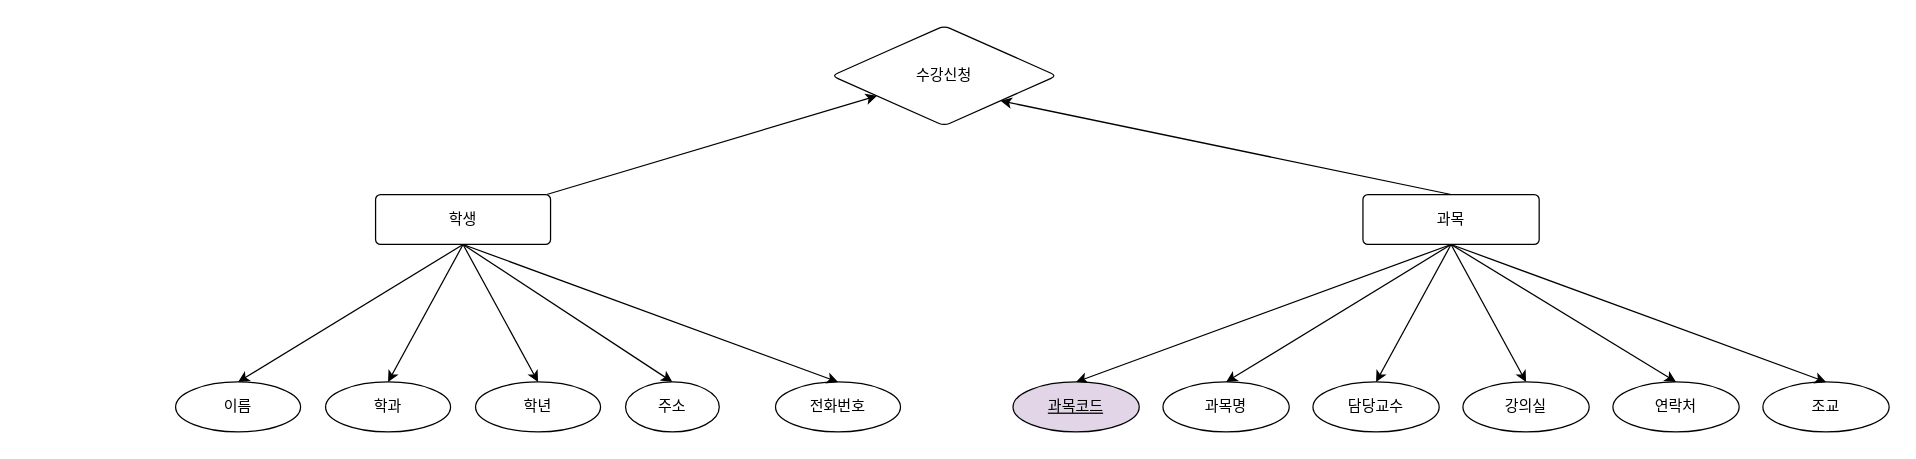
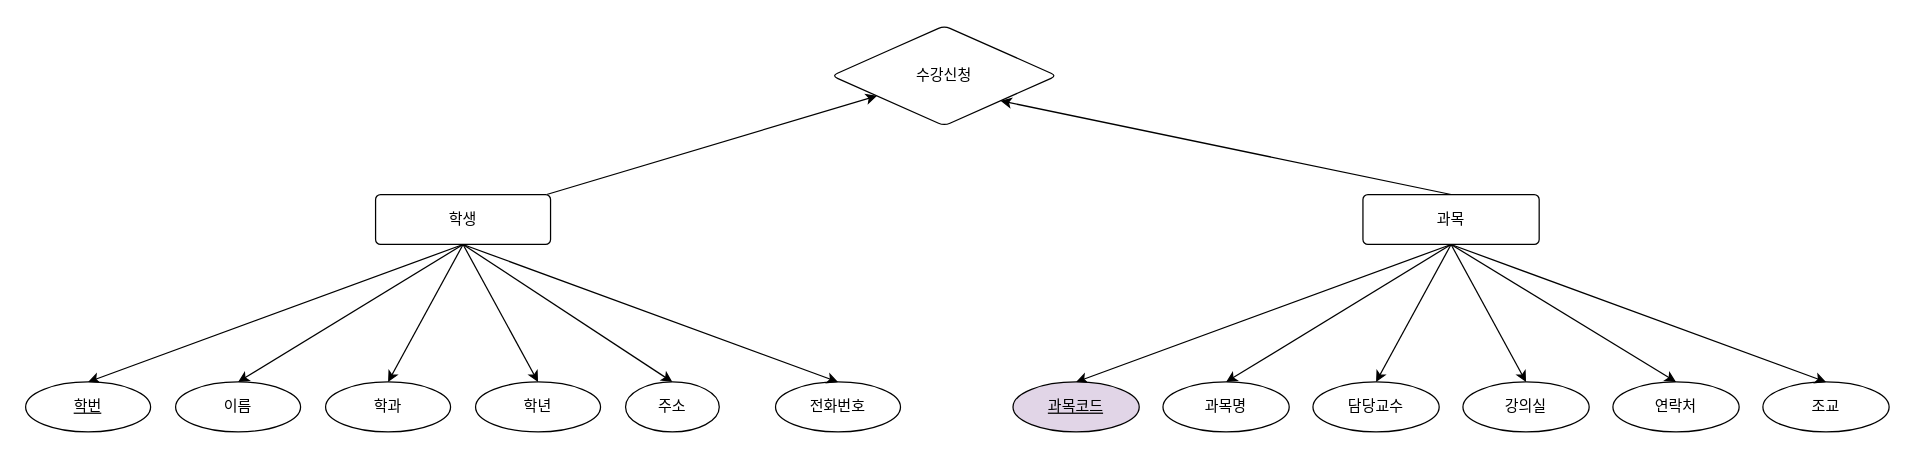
none -> (272, 314)
none -> (88, 407)
